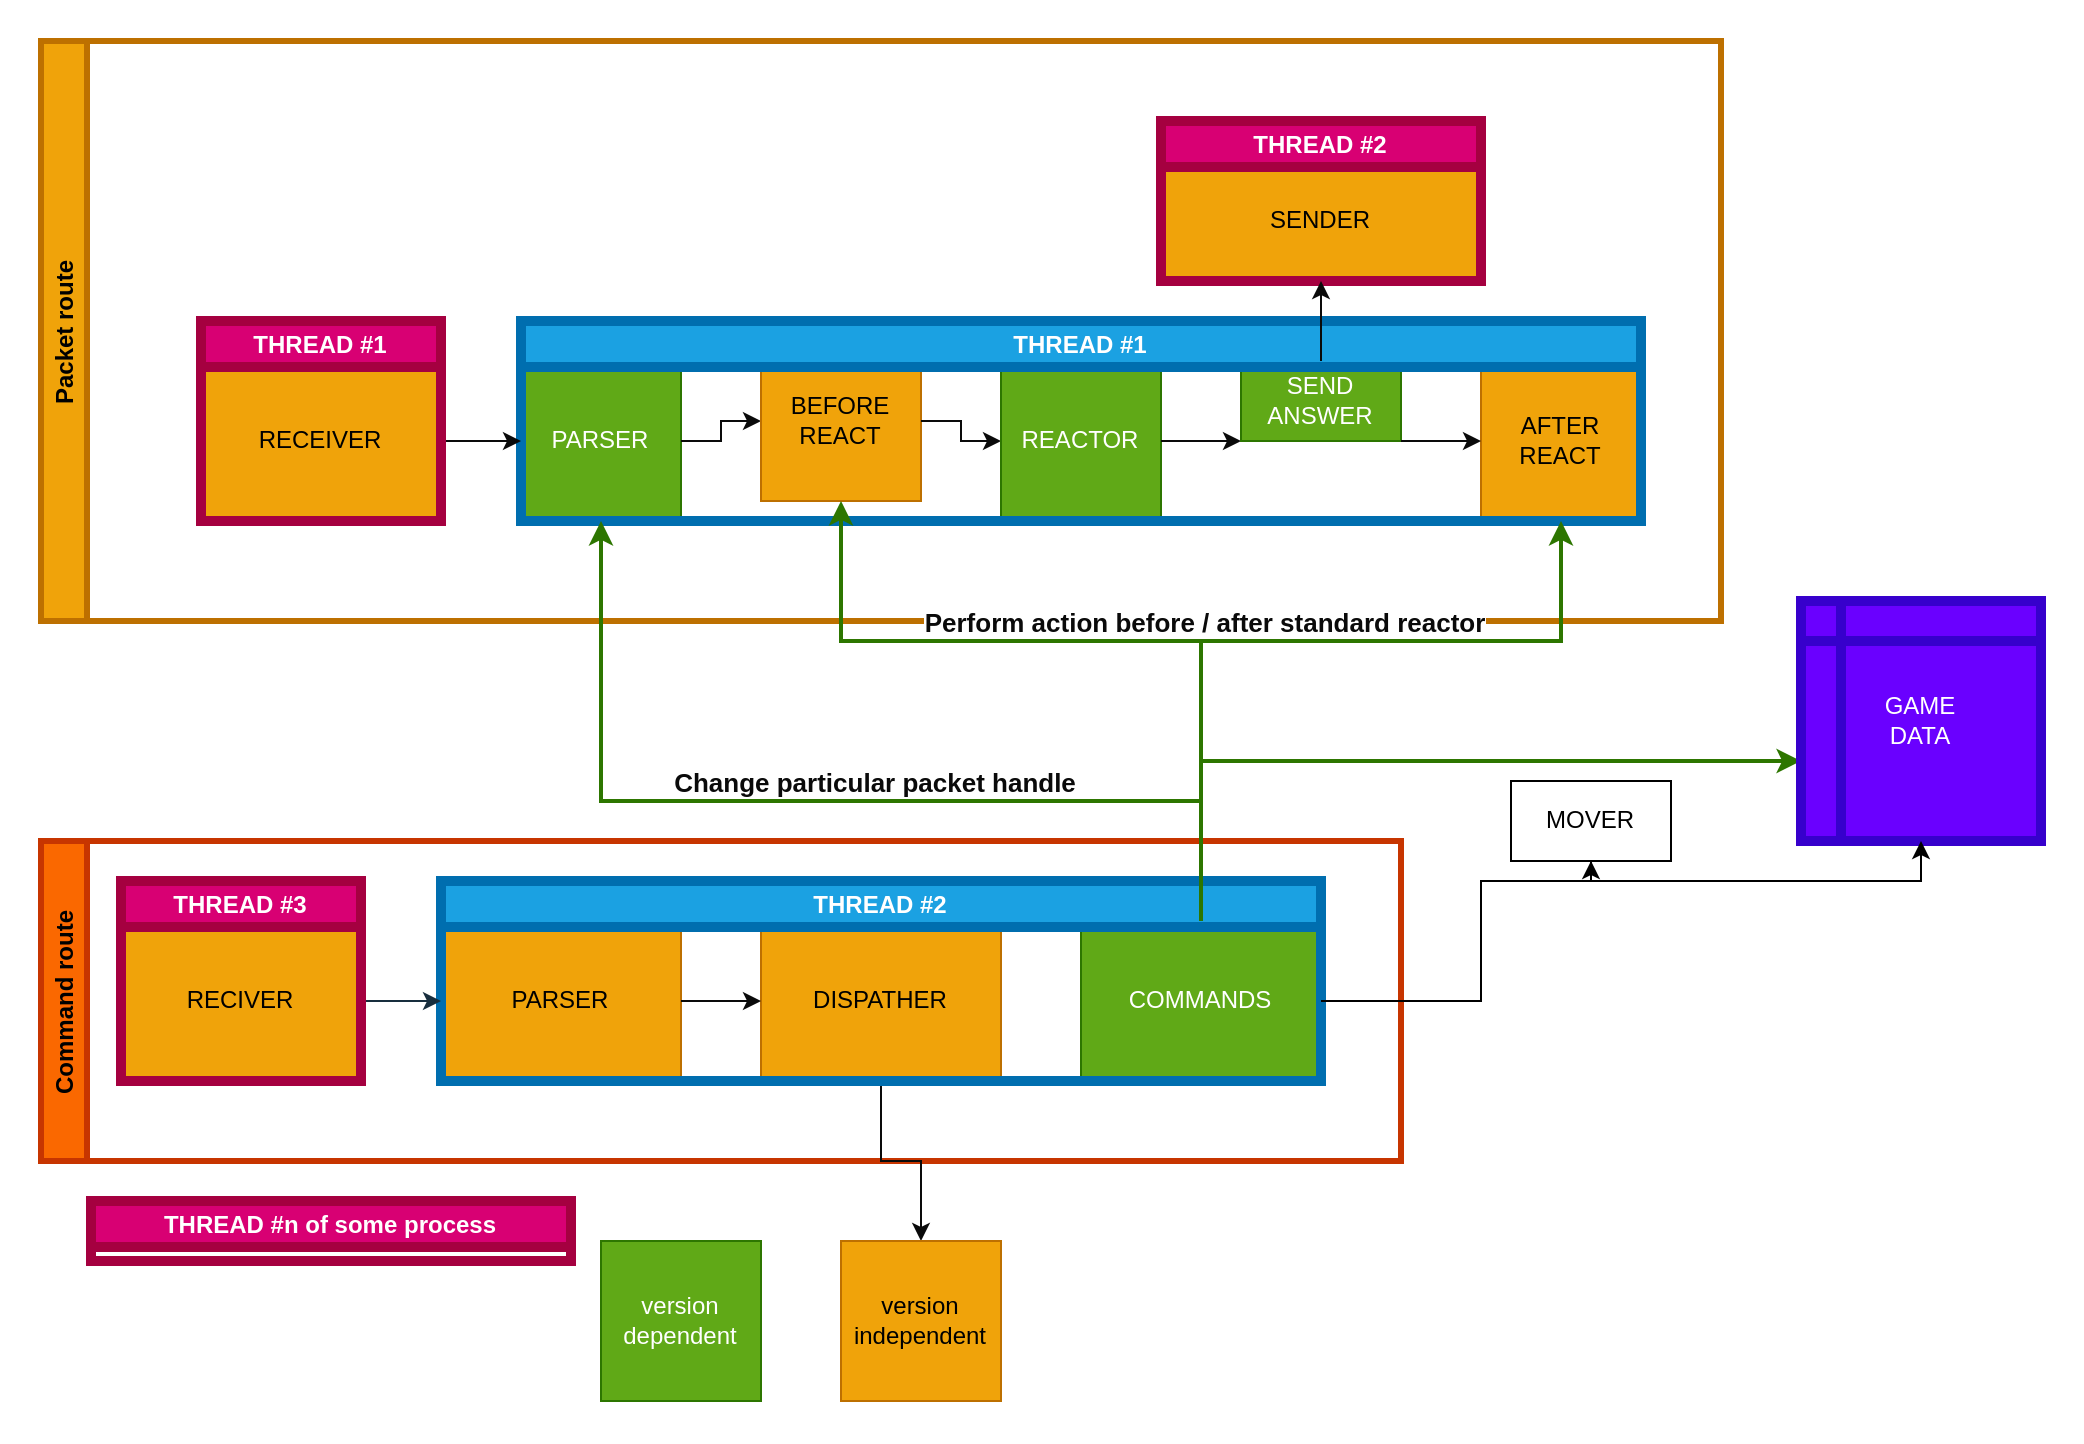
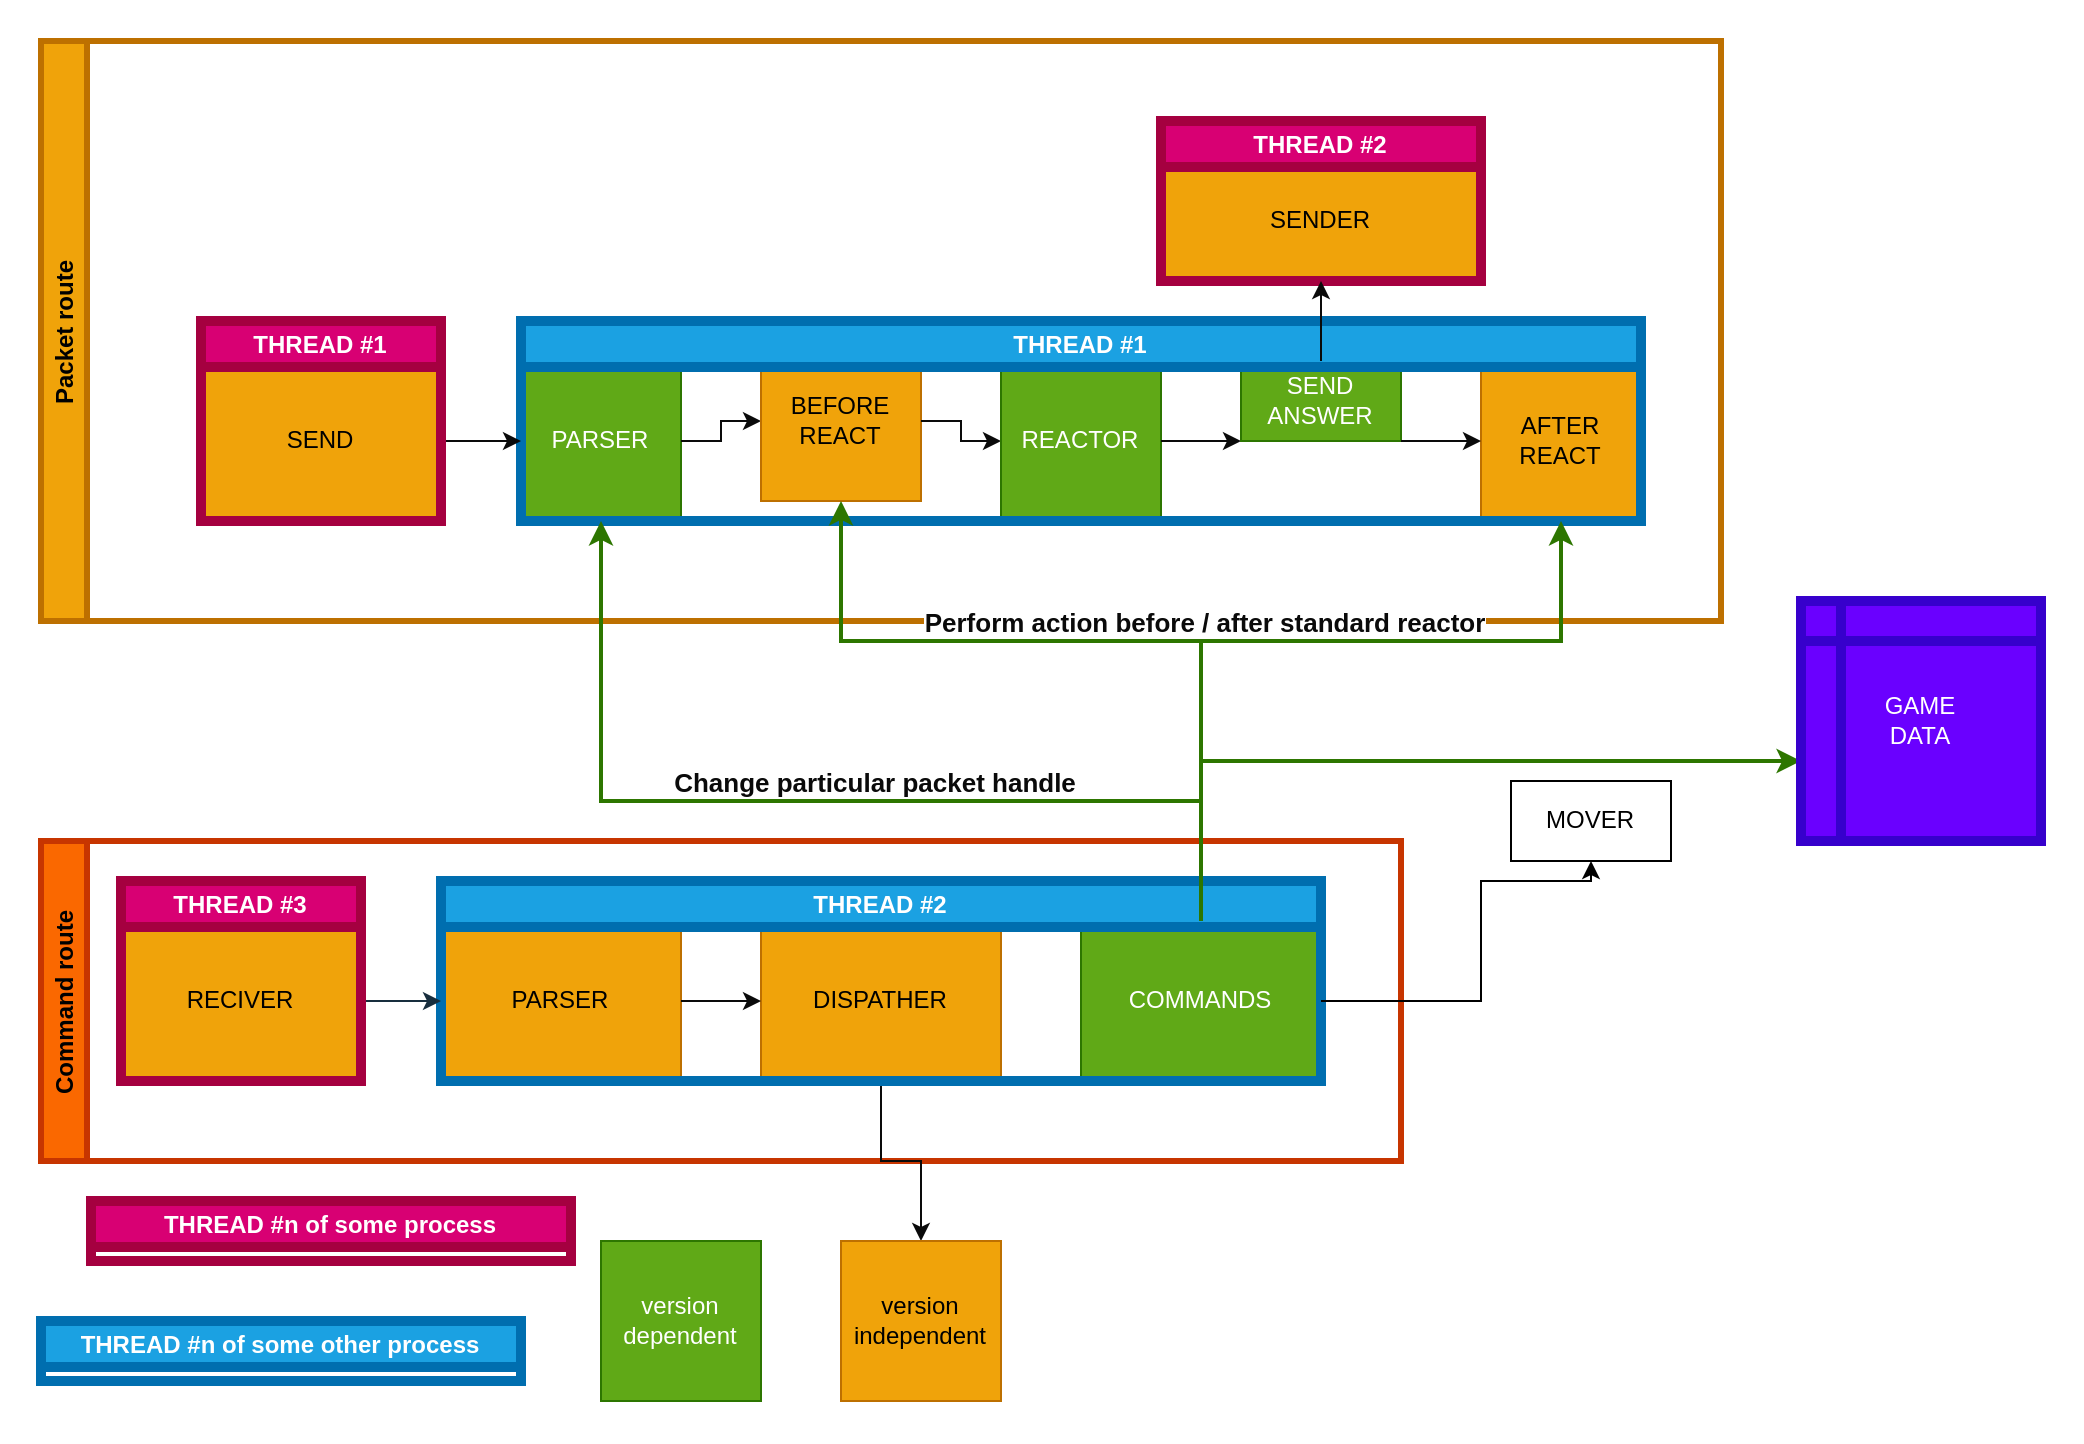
(321, 441) -> (321, 441)
(1771, 881) -> none
none -> (281, 1351)
